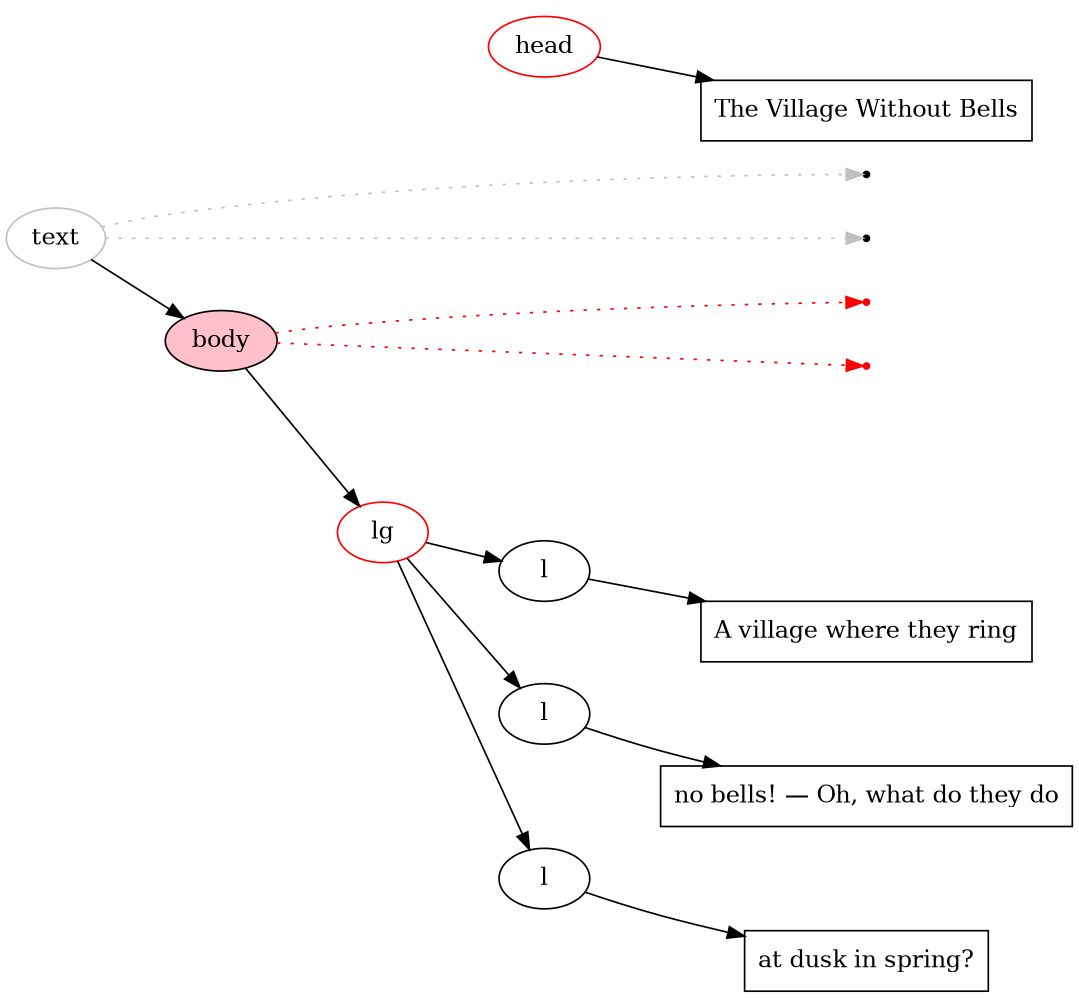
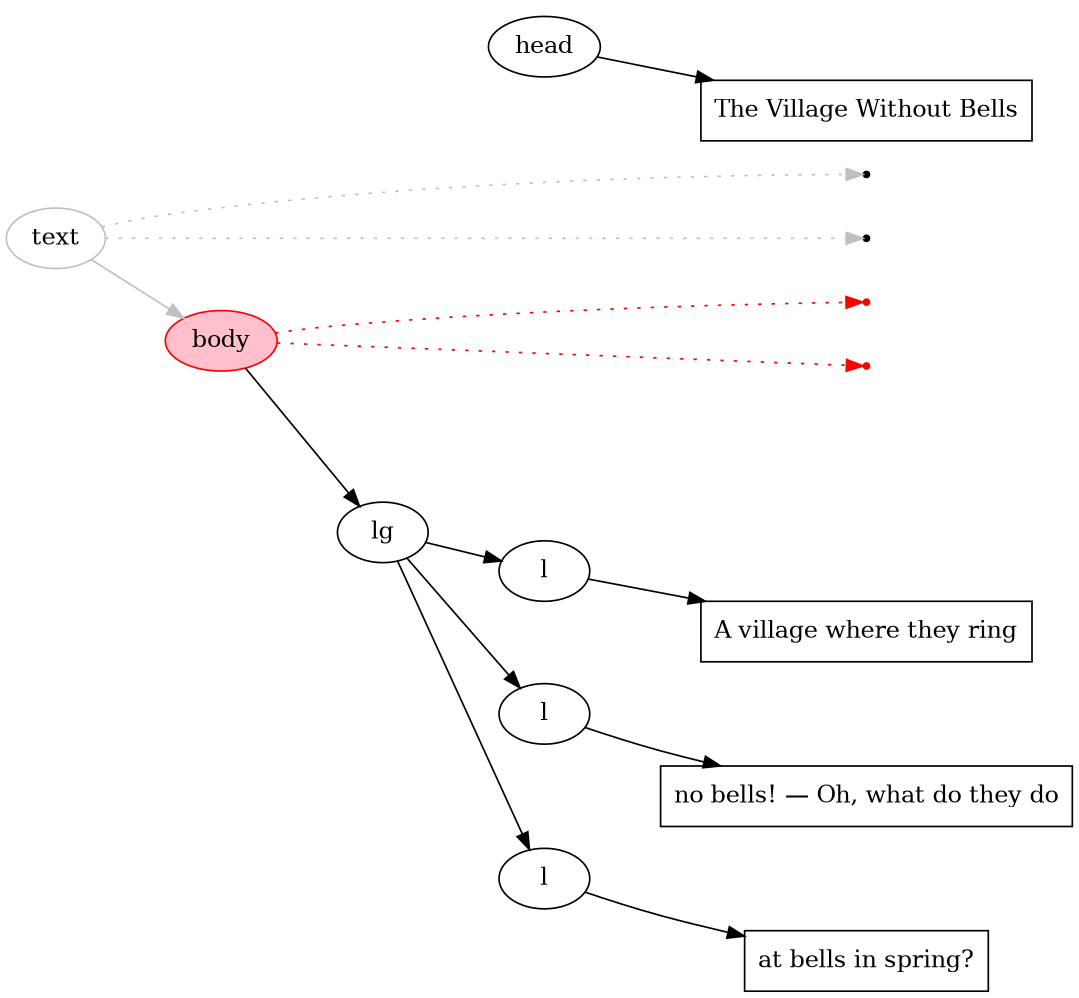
(544, 47) -> (544, 47)
(130, 284) -> (130, 284)
(221, 341) -> (221, 341)
(383, 532) -> (383, 532)
(866, 961) -> (866, 961)
